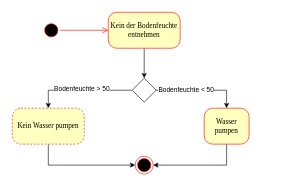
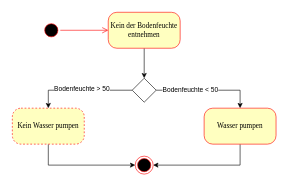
(227, 126) -> (240, 126)
